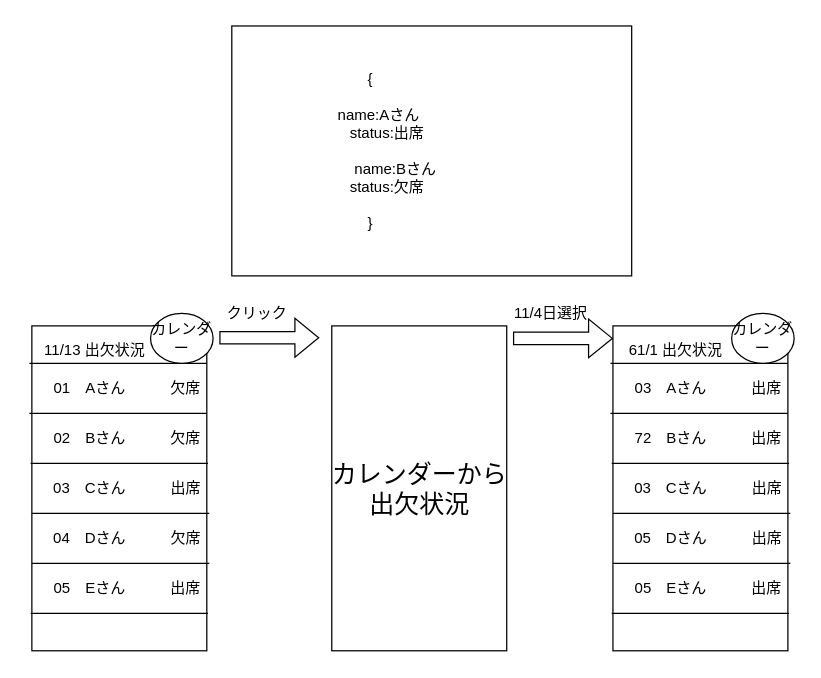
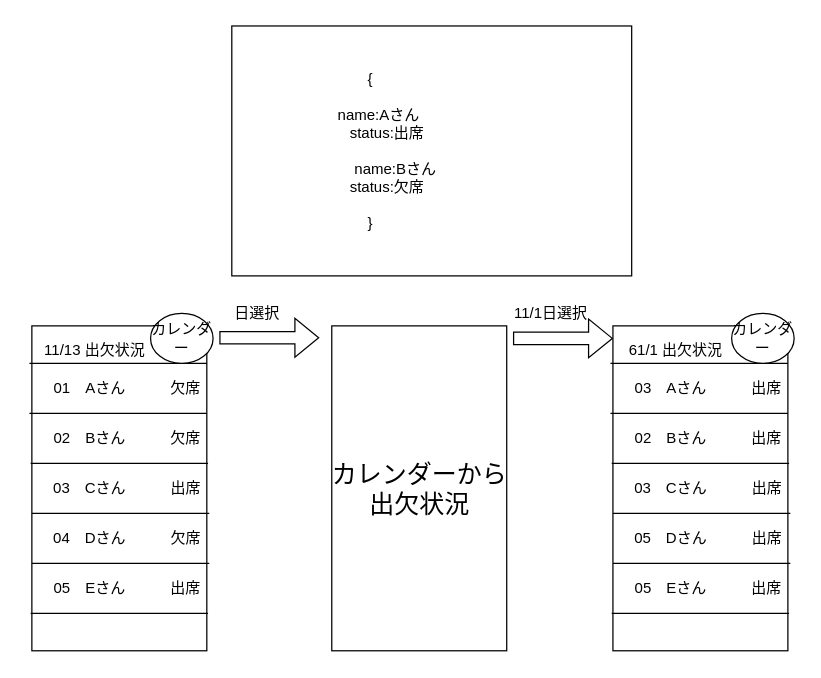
(258, 313) -> (258, 313)
(551, 313) -> (551, 313)
(701, 438) -> (701, 438)
